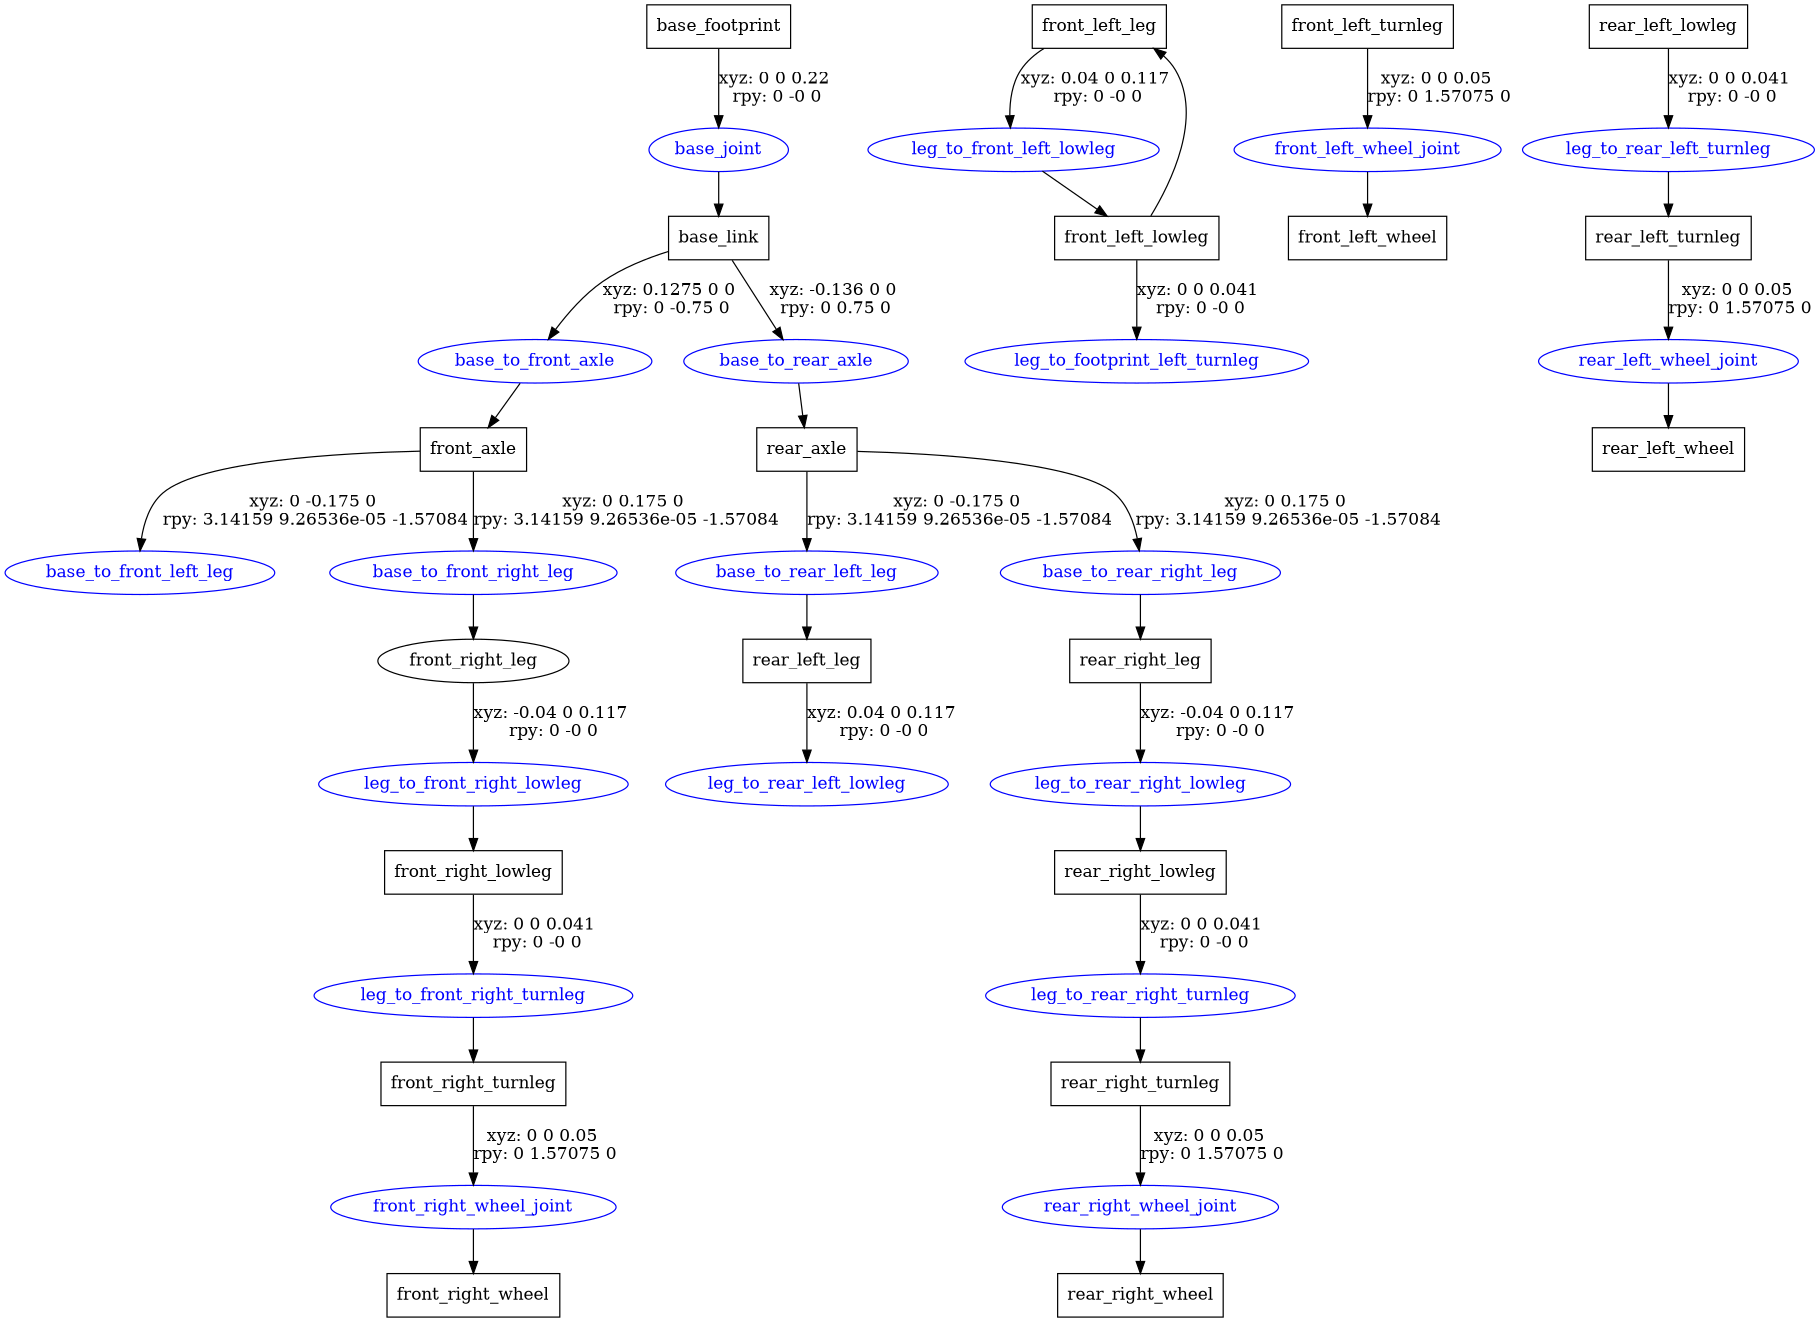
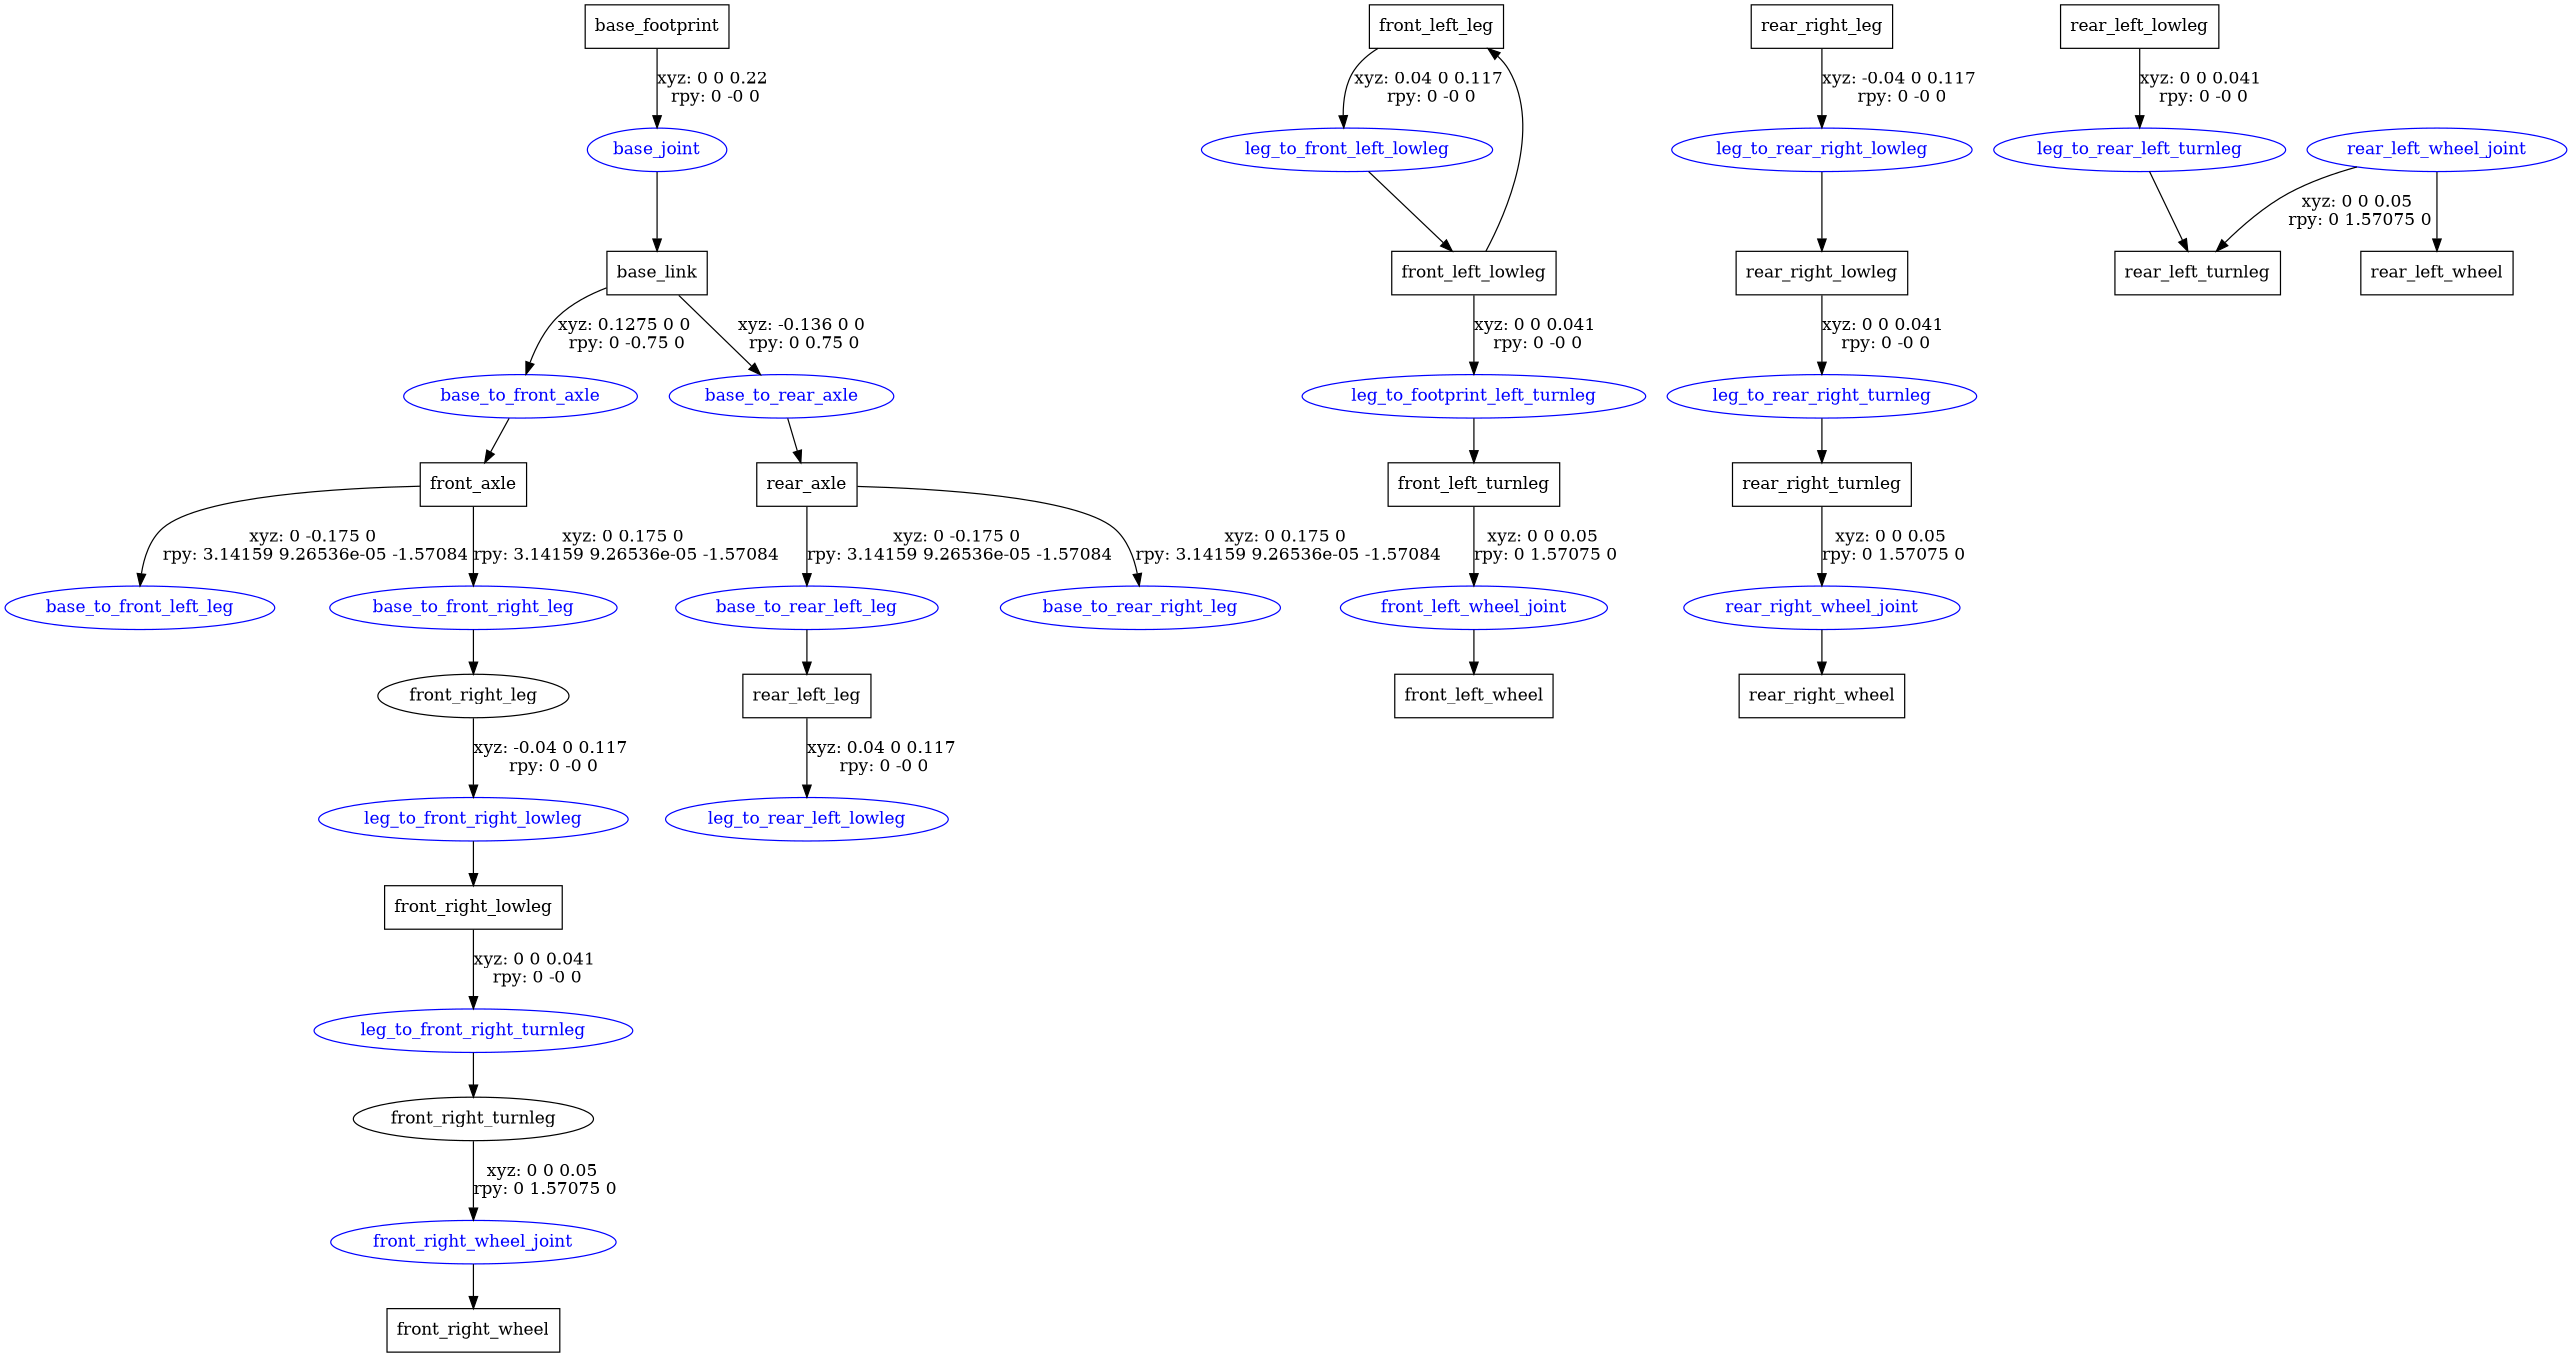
(1668, 294) -> (2285, 195)
none -> (1474, 434)
(1140, 611) -> none
(473, 1084) -> (473, 1119)
